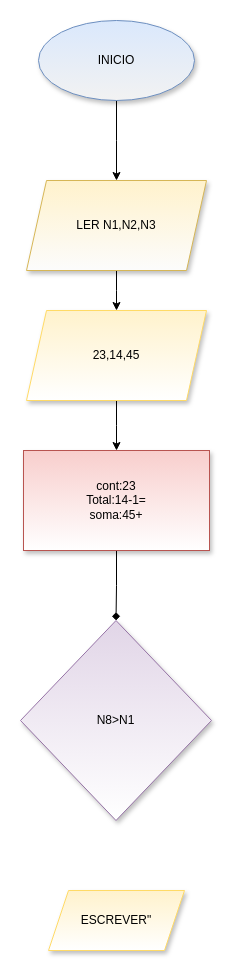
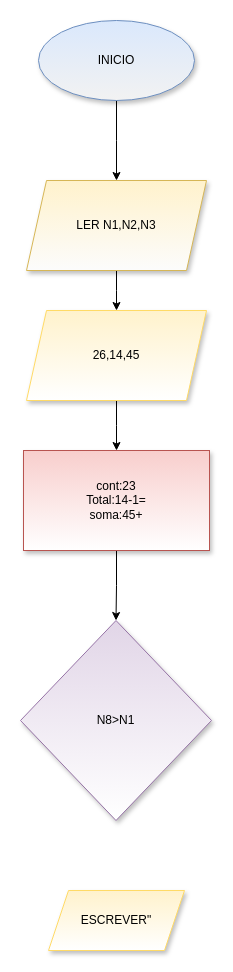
(117, 356) -> (117, 356)
(116, 611) -> (116, 612)
